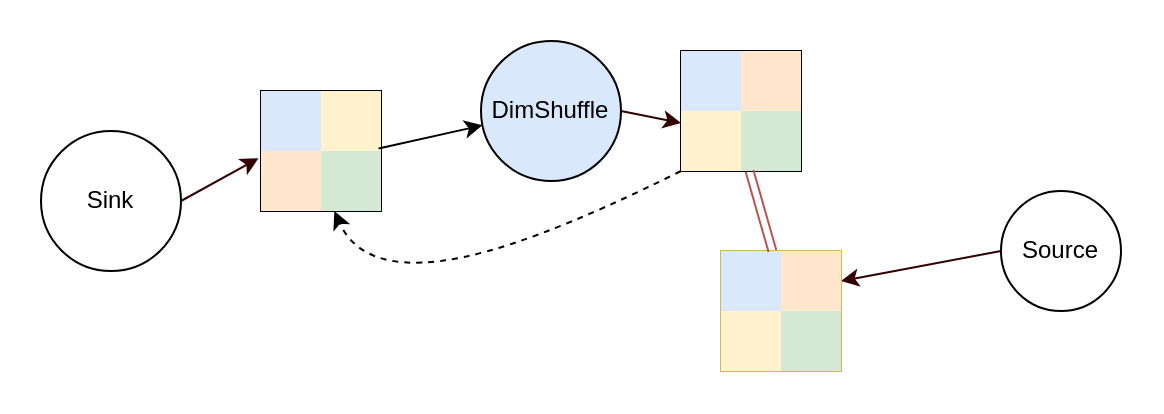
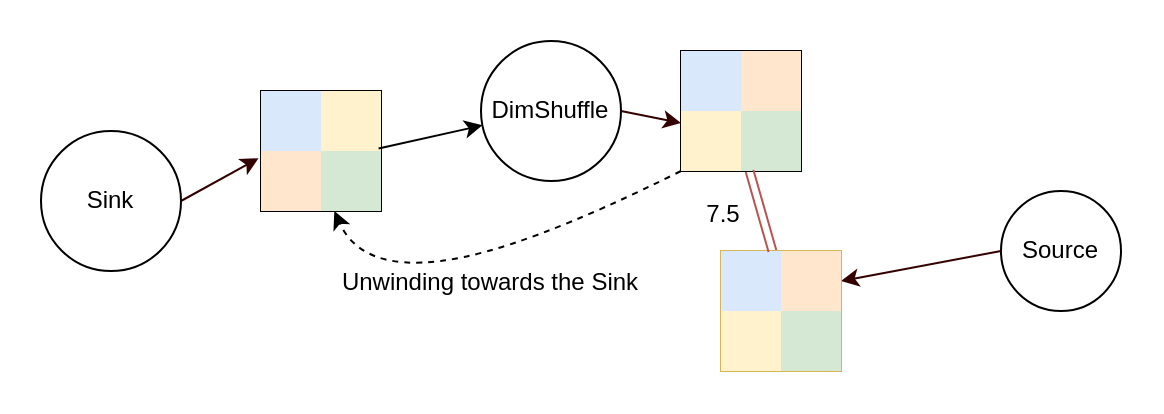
(551, 111) -> (551, 111)
none -> (723, 215)
none -> (491, 283)
